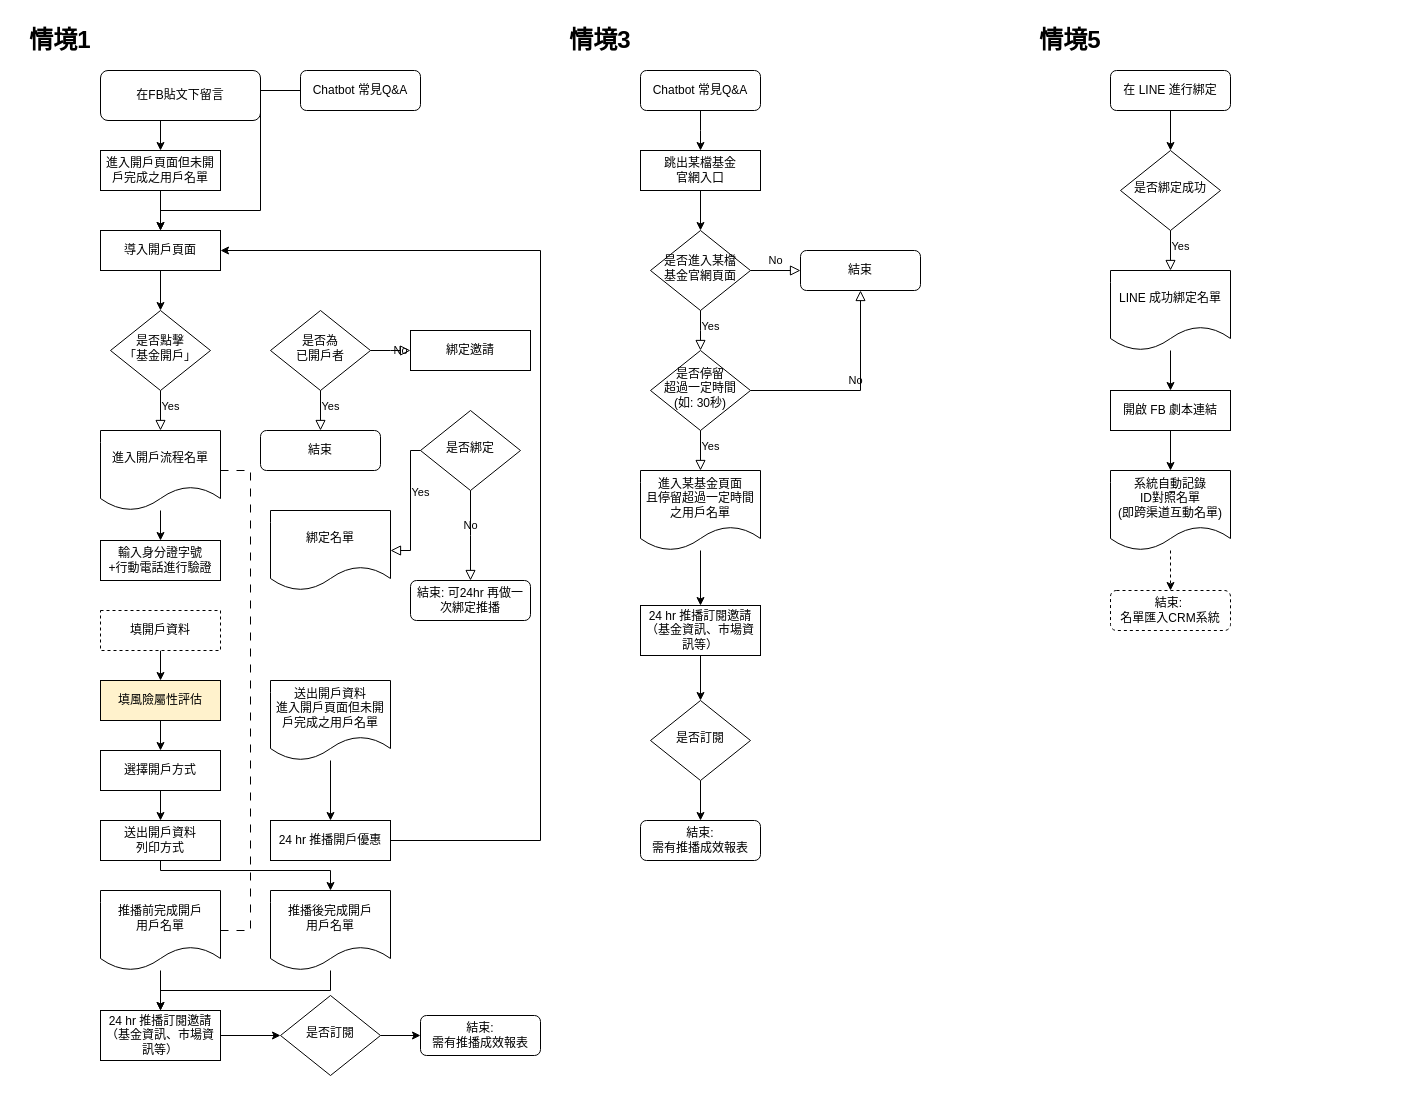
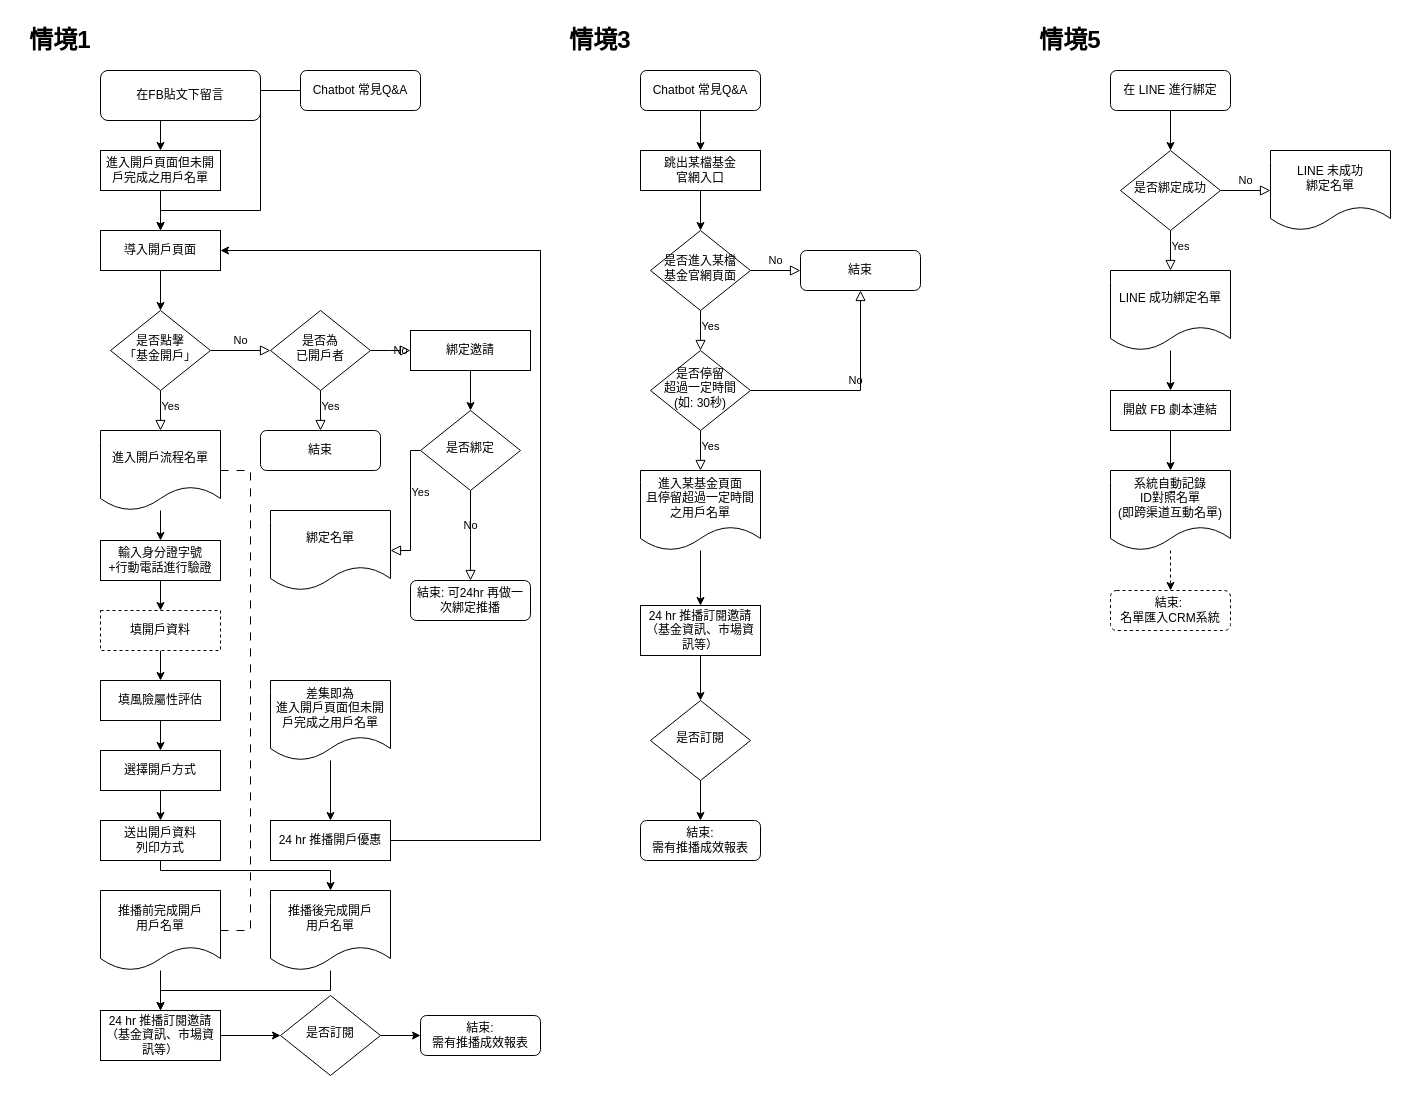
none -> (1240, 191)
none -> (1331, 191)
none -> (235, 351)
none -> (471, 387)
none -> (161, 592)
(161, 701) -> (161, 701)
(331, 709) -> (331, 709)
